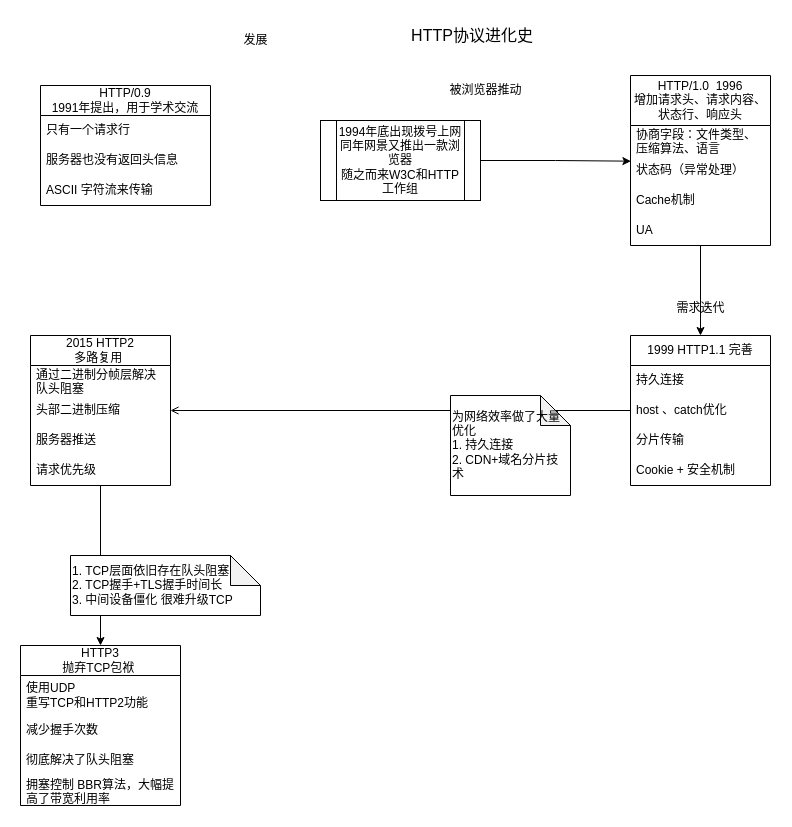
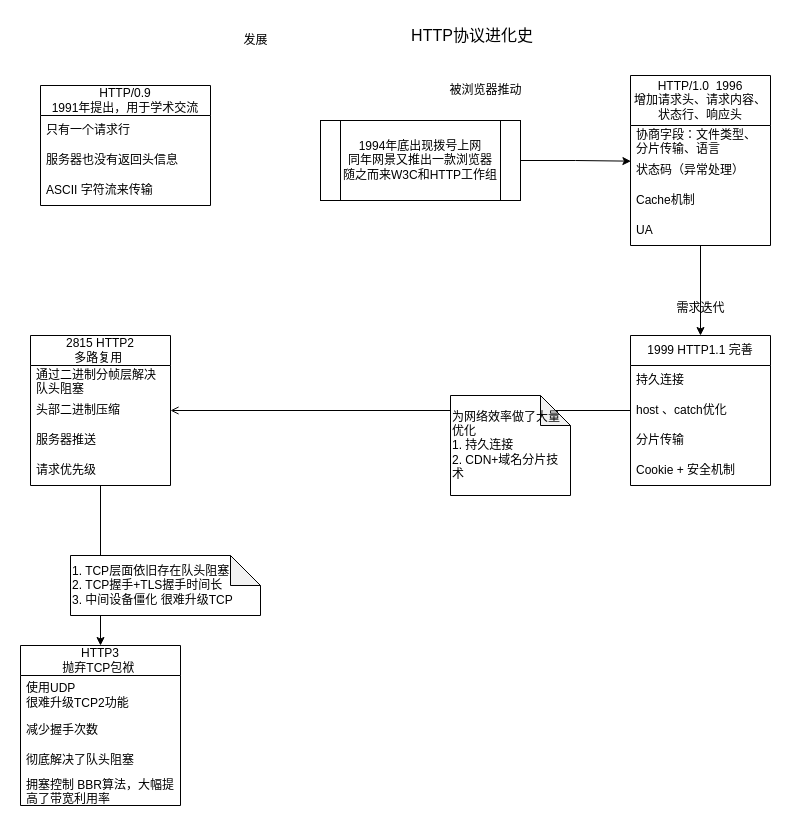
(702, 141) -> (702, 141)
(401, 161) -> (421, 161)
(101, 351) -> (101, 351)
(83, 696) -> (76, 696)
